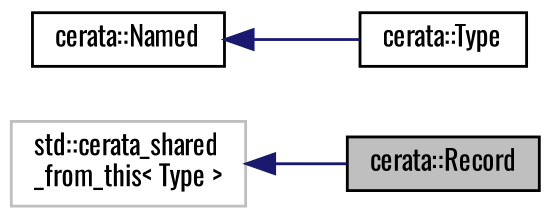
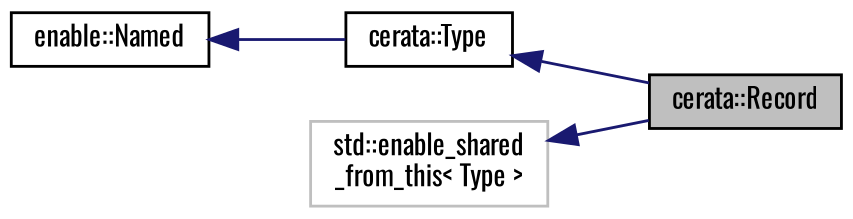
(128, 40) -> (110, 40)
none -> (595, 72)
(128, 164) -> (429, 164)
